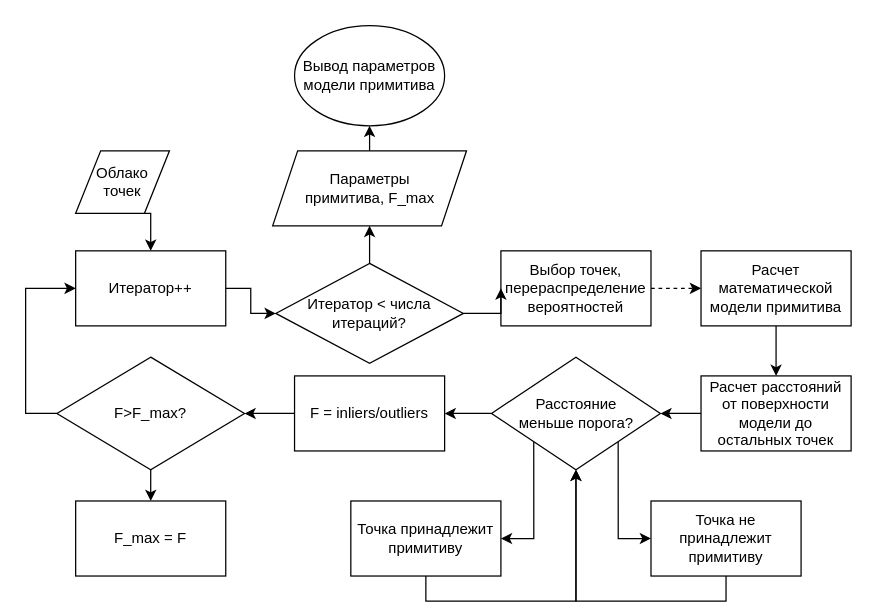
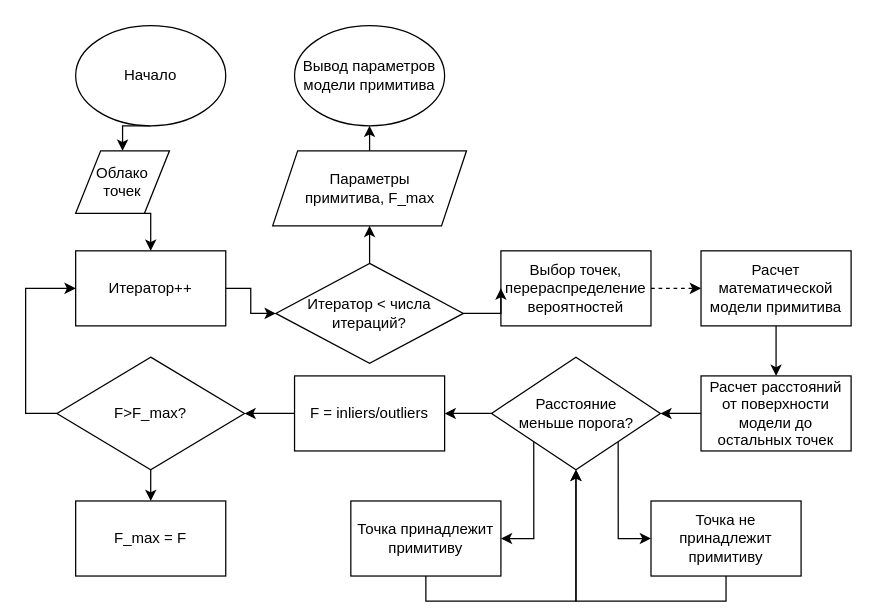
none -> (151, 76)
none -> (129, 126)
